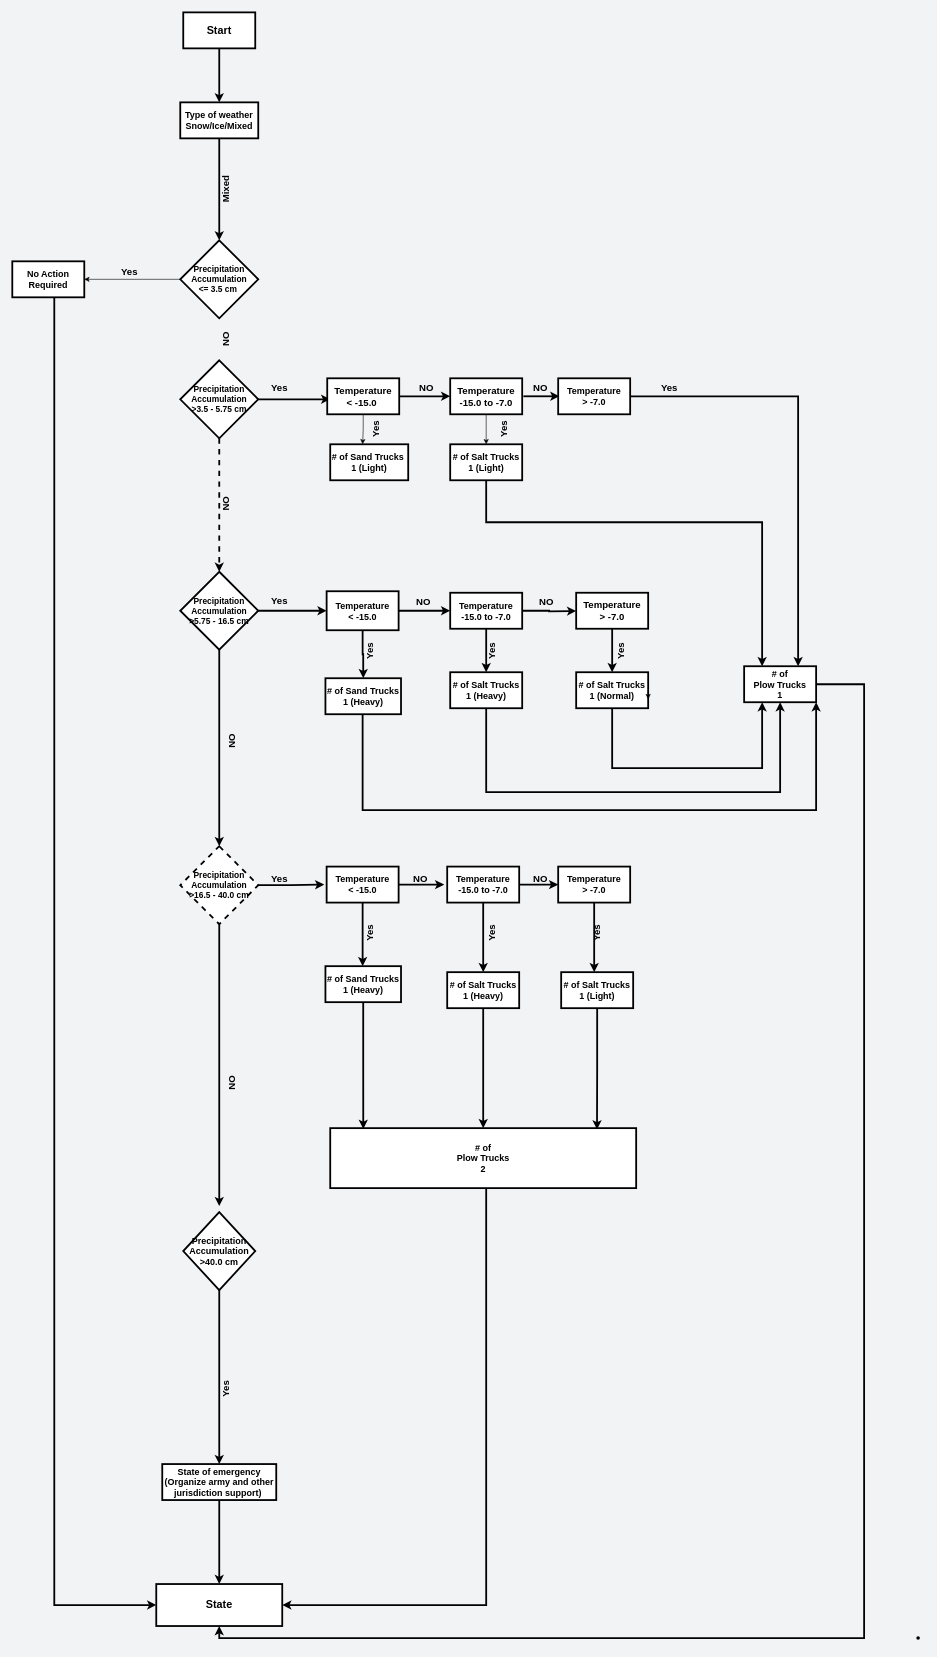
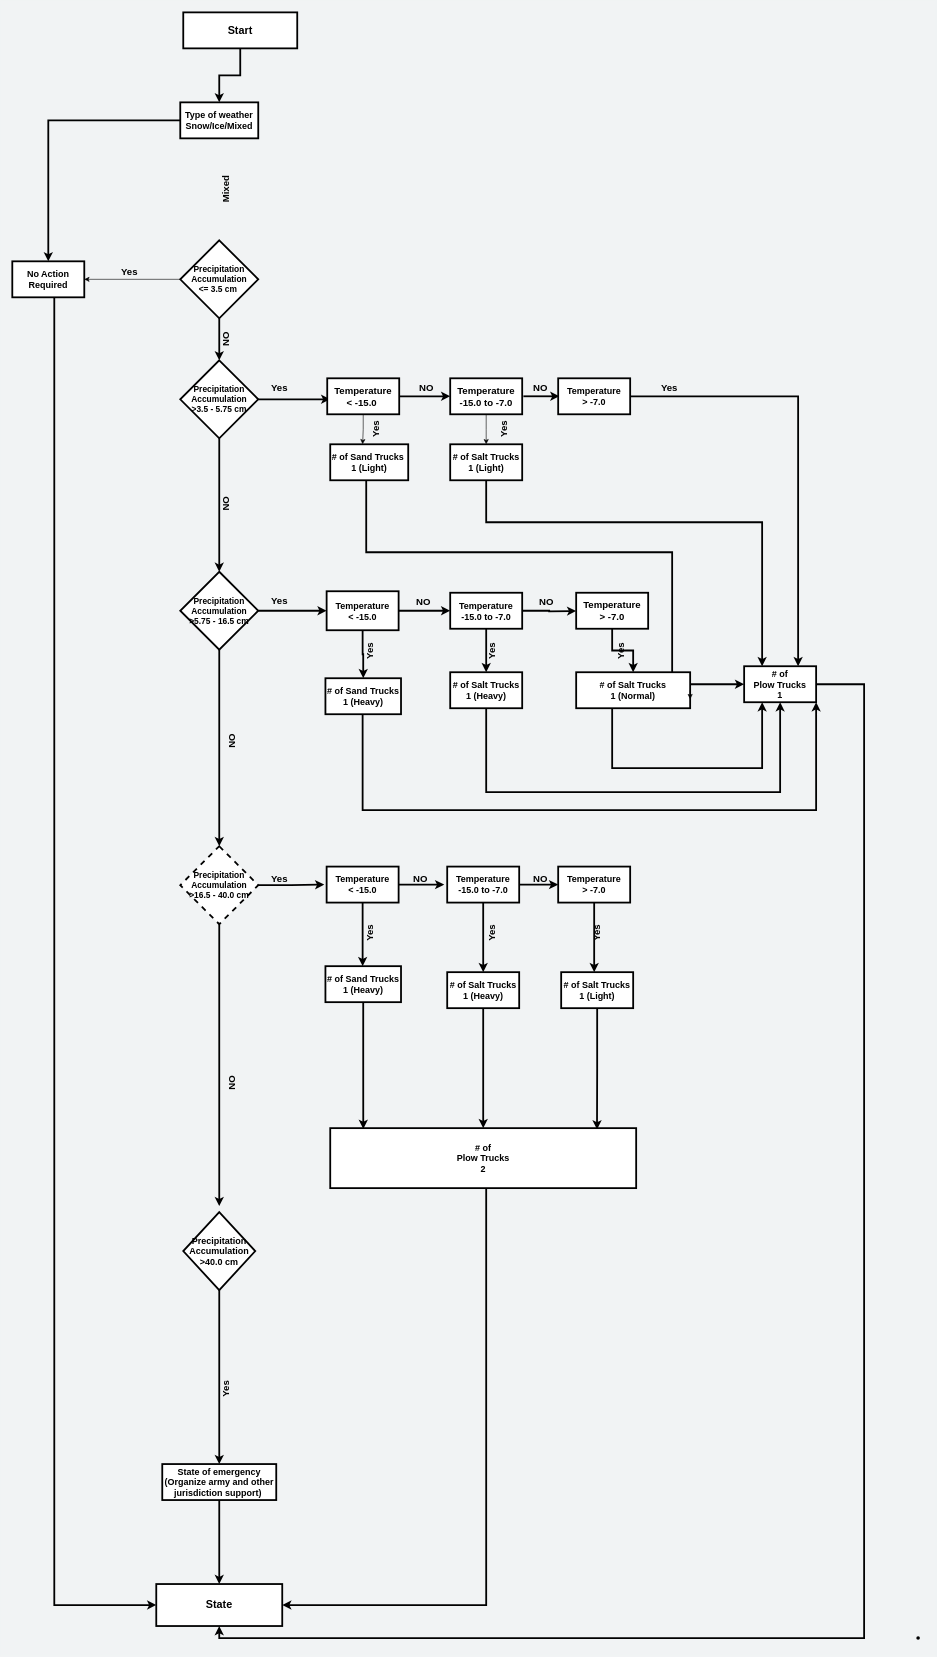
(219, 30) -> (240, 30)
(219, 186) -> (48, 121)
none -> (219, 336)
(219, 504) -> (219, 504)
none -> (544, 552)
(612, 690) -> (633, 690)
